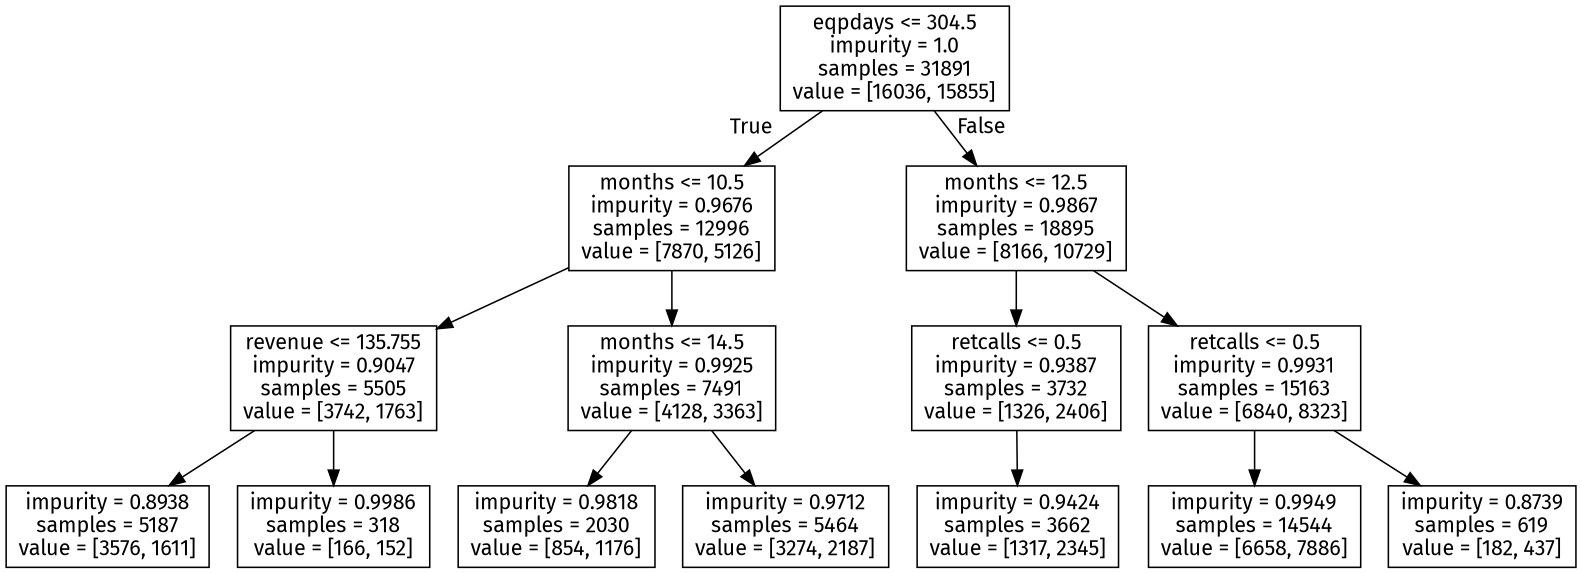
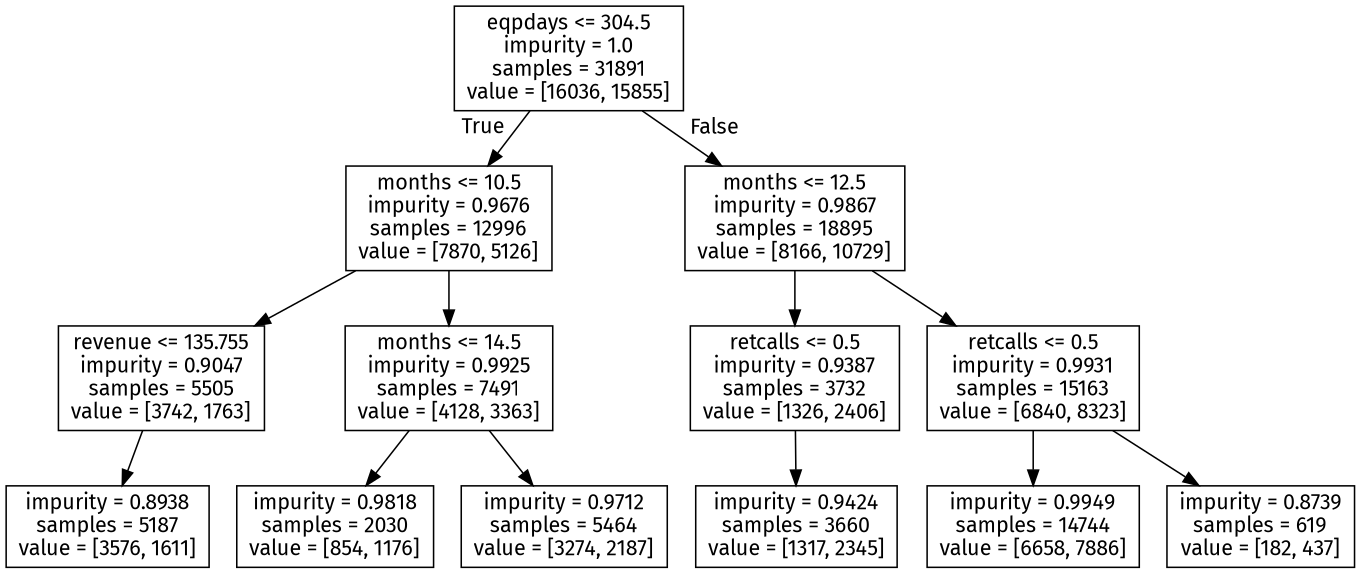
(334, 527) -> none
(1018, 527) -> (796, 527)
(1255, 527) -> (1033, 527)
